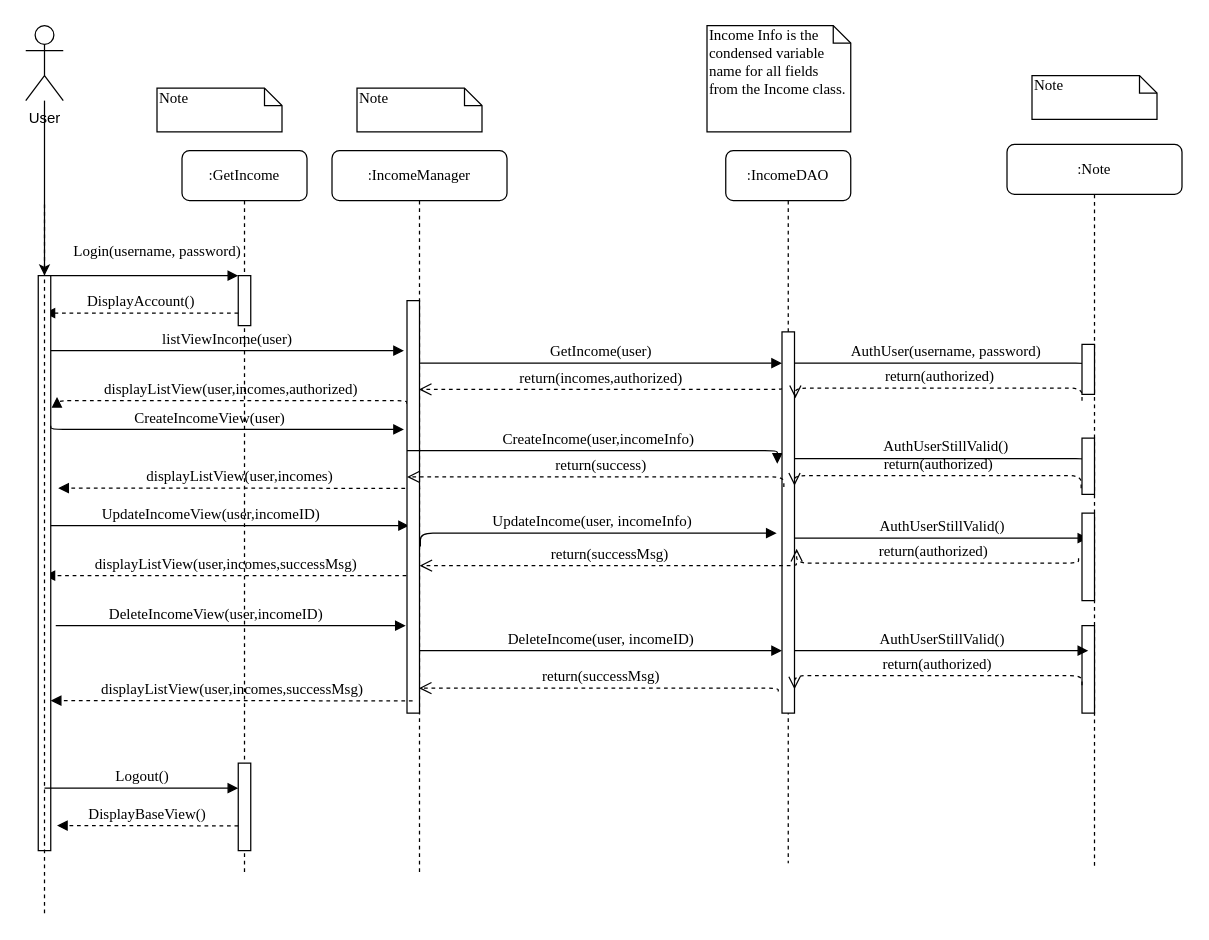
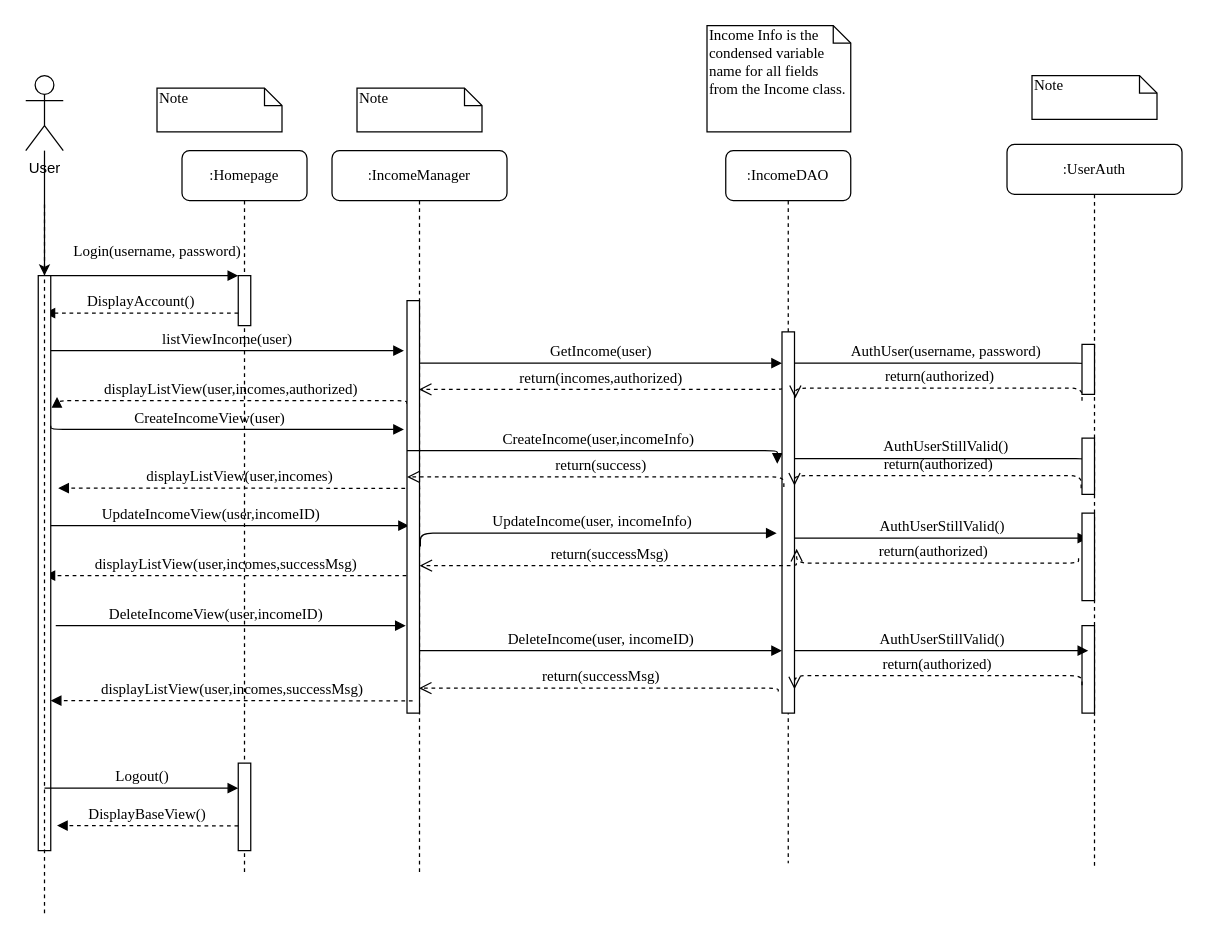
(44, 63) -> (44, 113)
(1094, 169) -> (1094, 169)
(244, 176) -> (244, 176)
